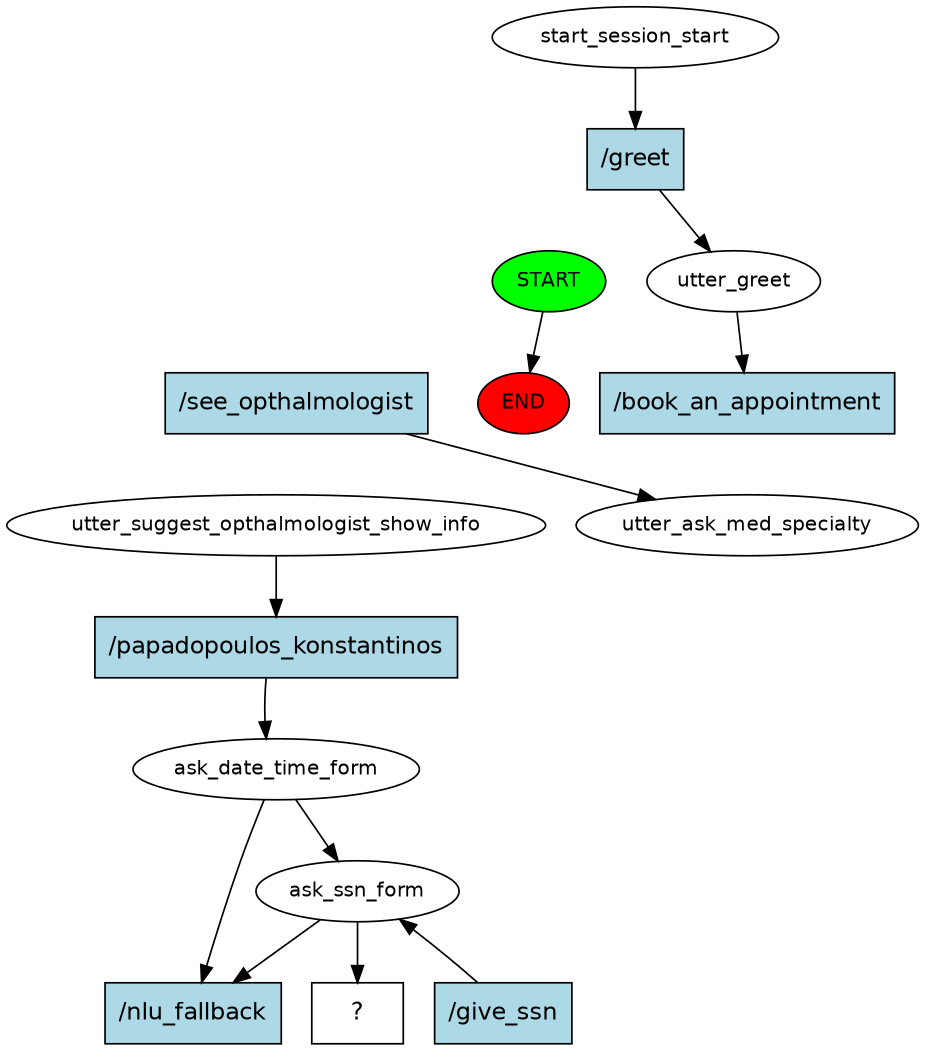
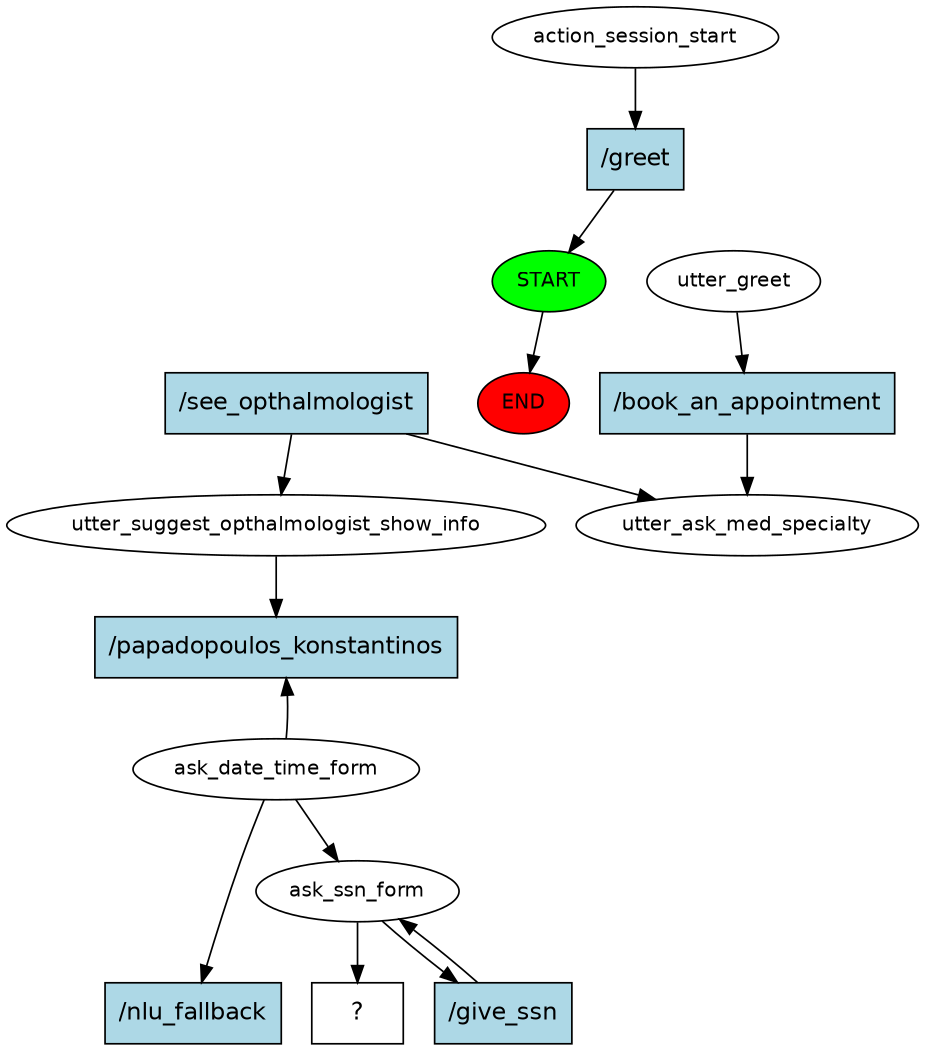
(635, 37) -> (635, 37)
(680, 214) -> (597, 214)
none -> (288, 456)
none -> (747, 456)
(265, 700) -> (288, 717)
(284, 946) -> (412, 947)
